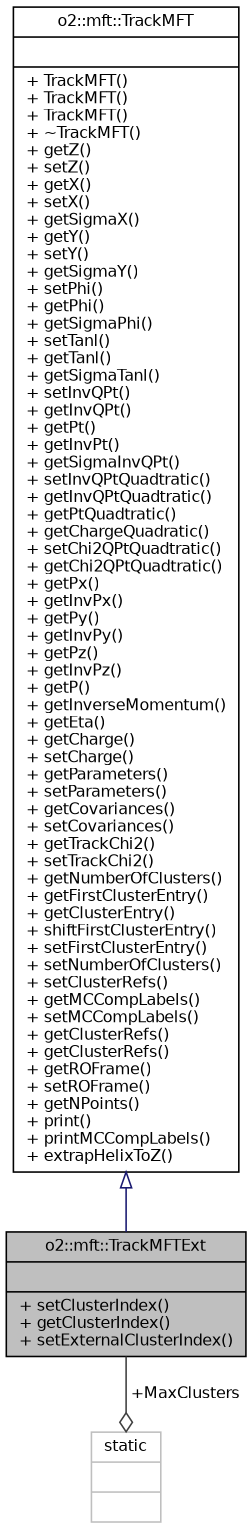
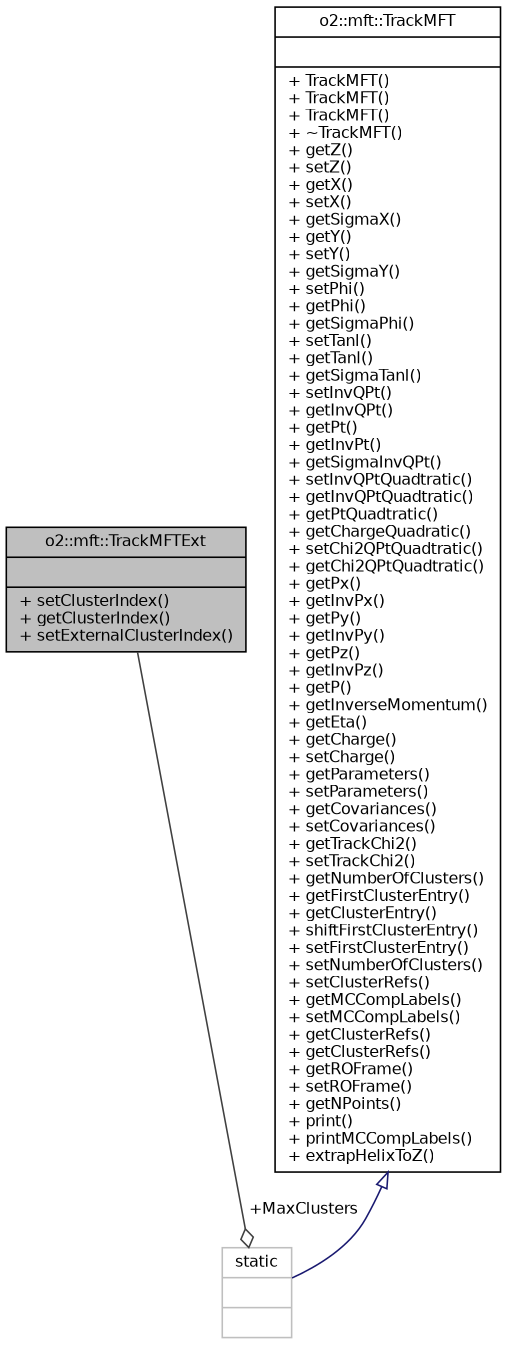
(126, 1210) -> (347, 1242)
